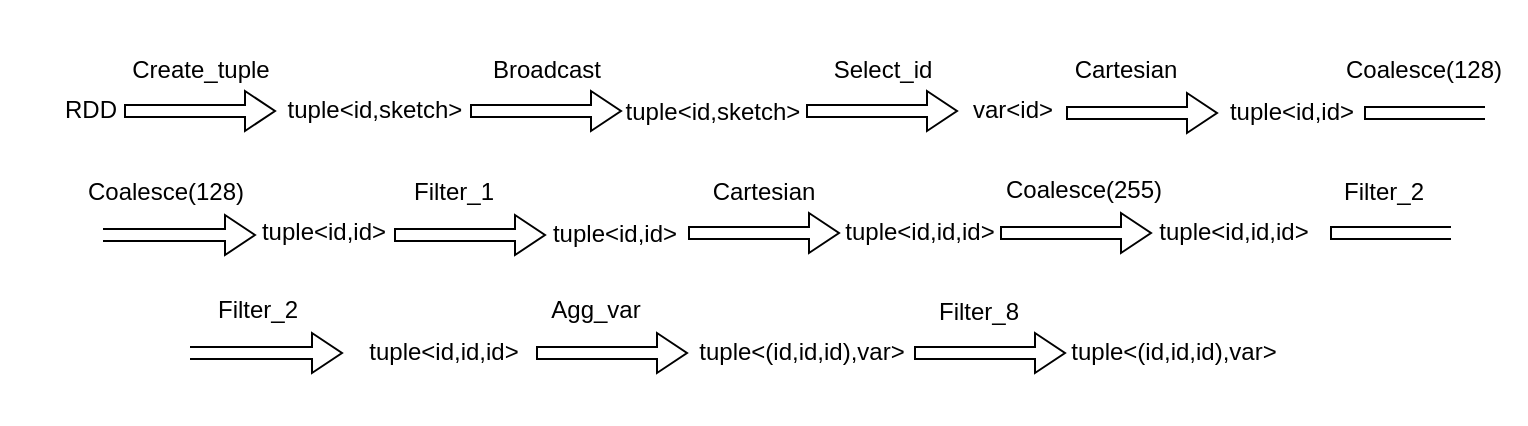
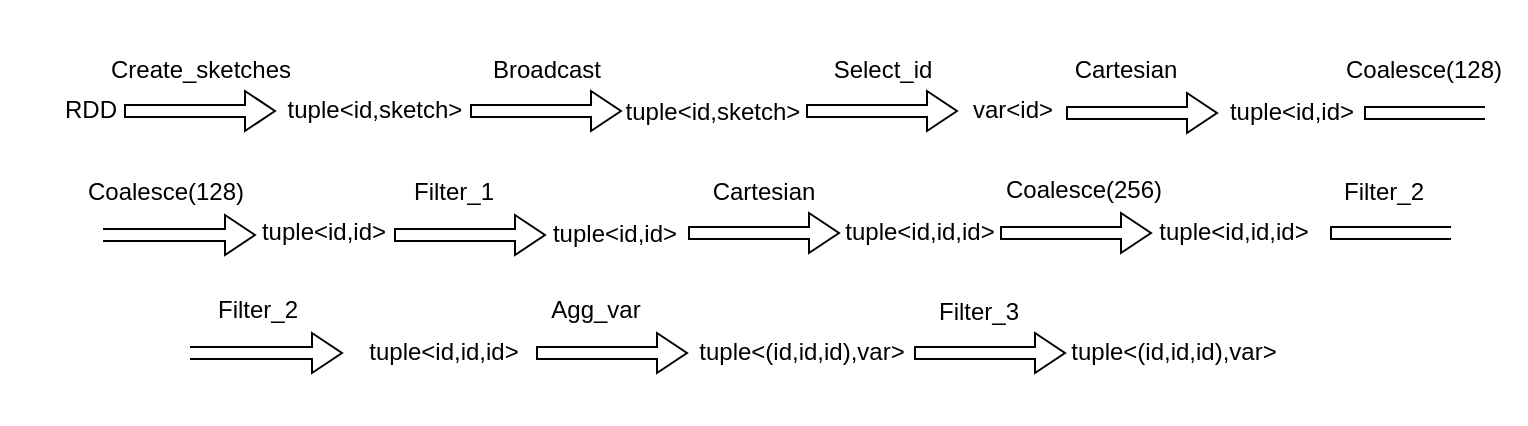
(202, 71) -> (202, 71)
(1085, 191) -> (1085, 191)
(980, 313) -> (980, 313)
